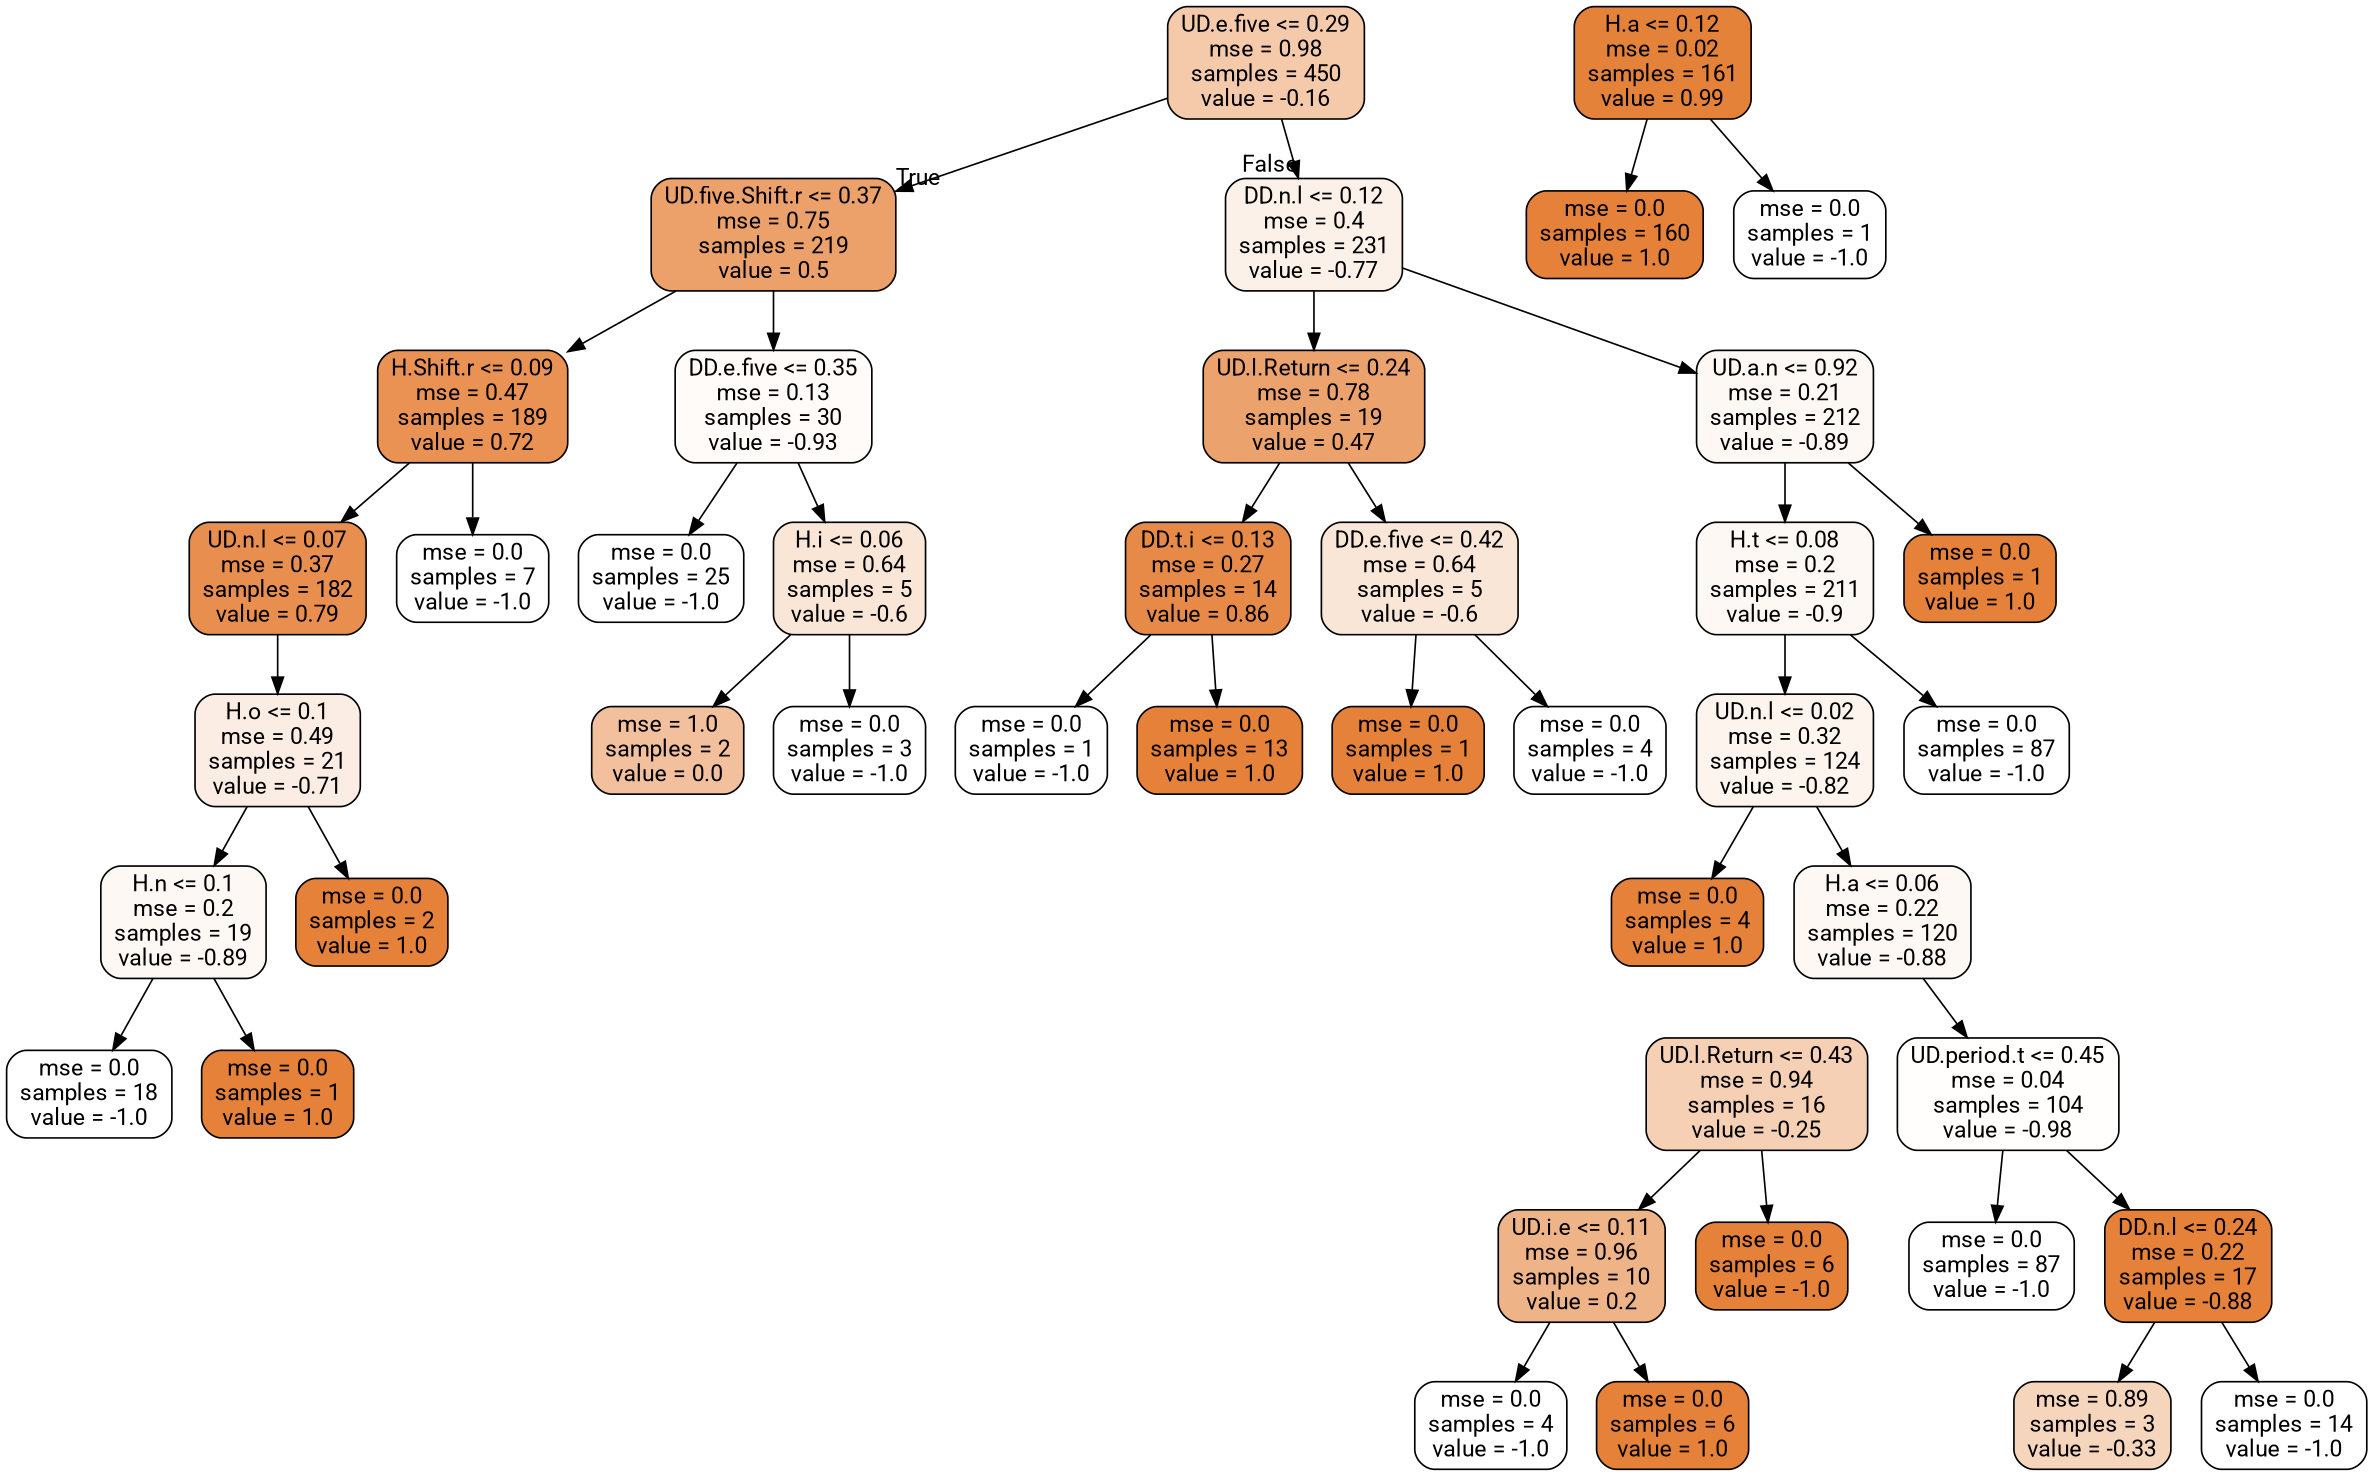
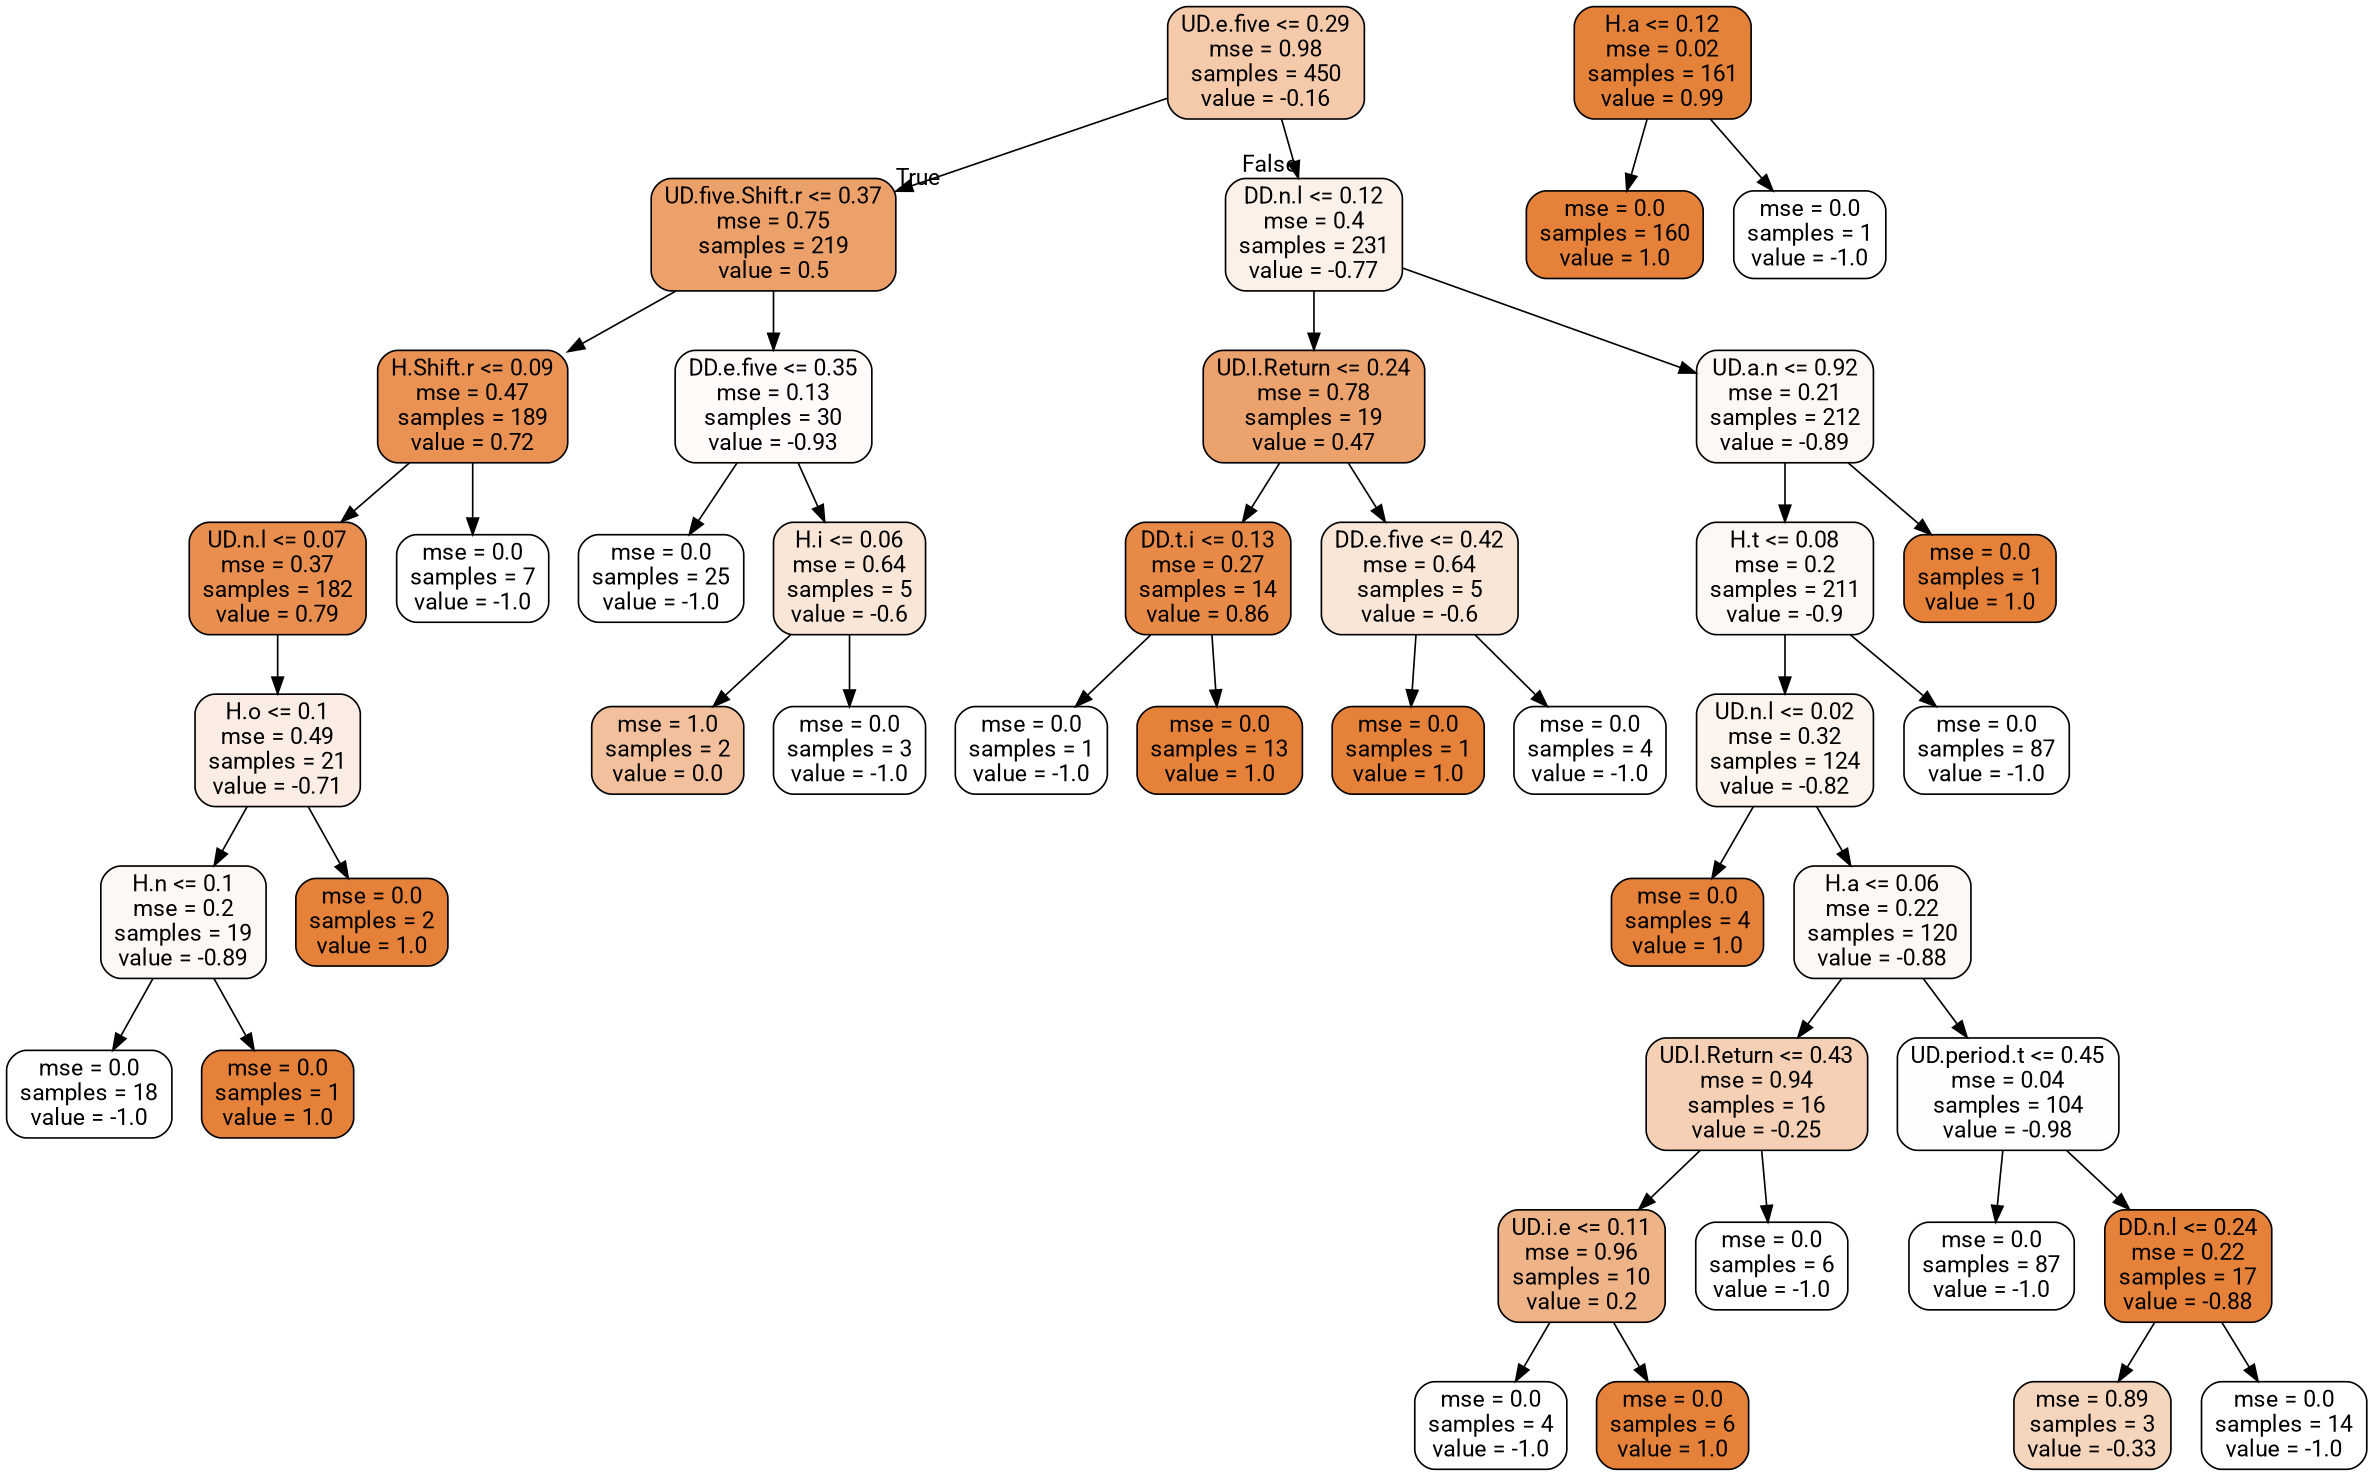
none -> (1825, 1001)
(1772, 1266) -> (1772, 1266)
